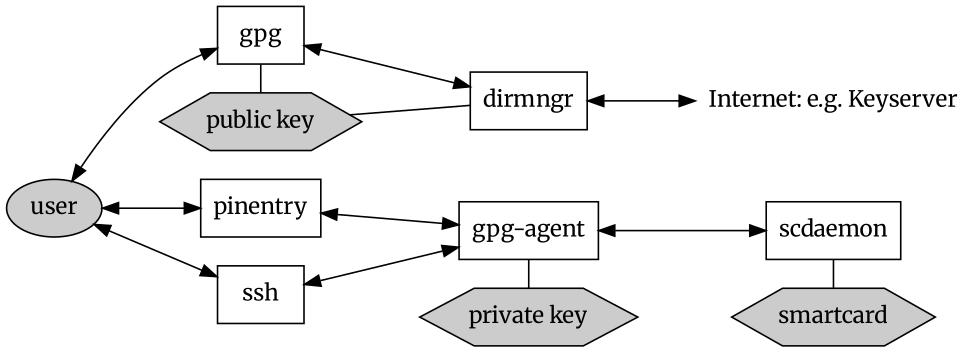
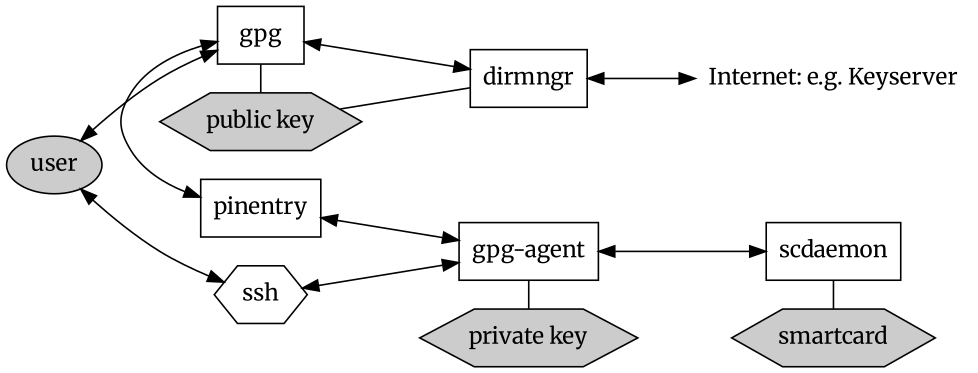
(152, 208) -> (121, 118)
(261, 295) -> (261, 295)
